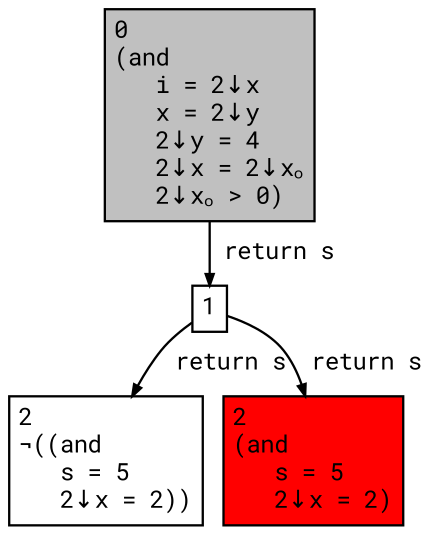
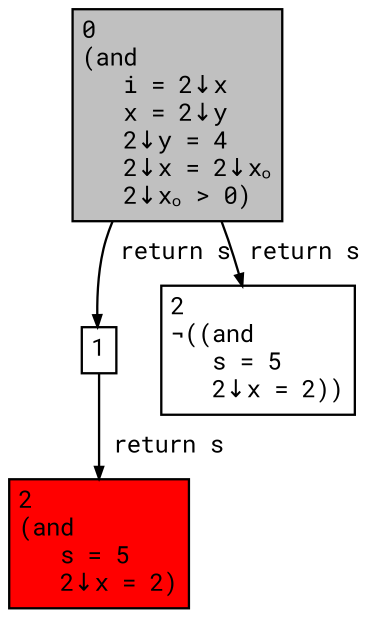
(161, 351) -> (231, 248)
